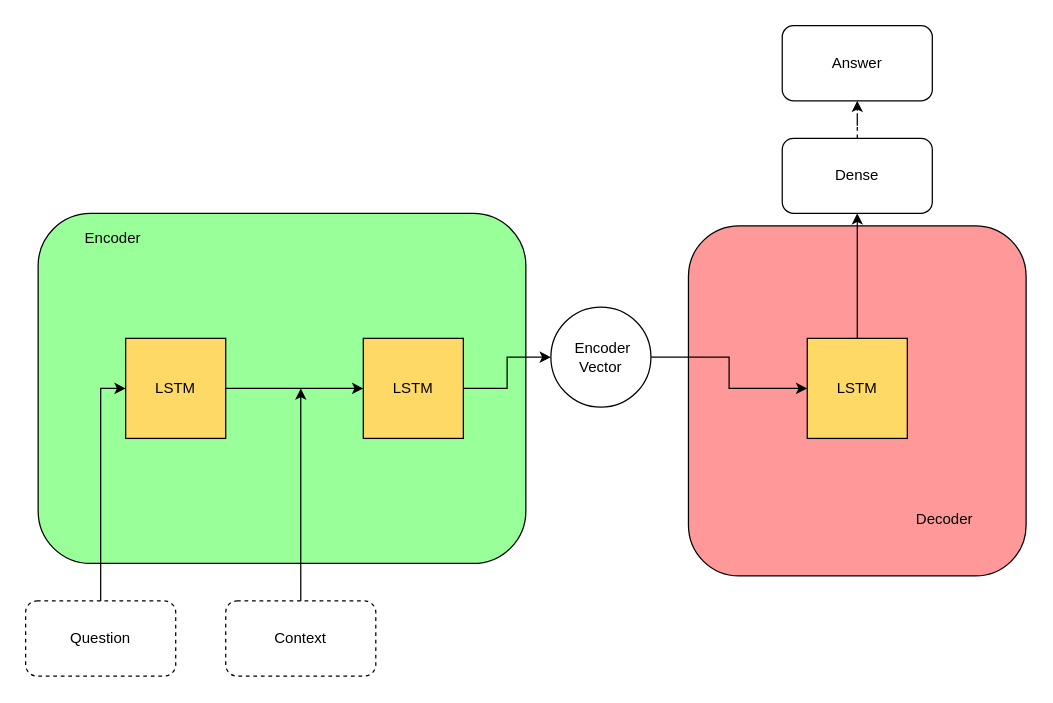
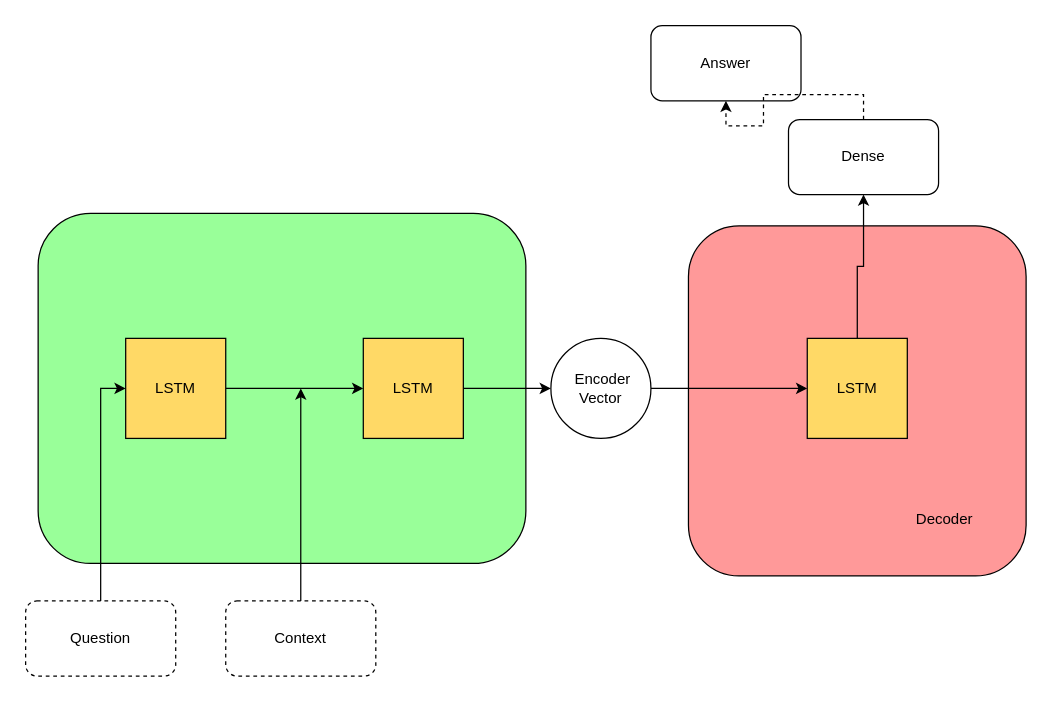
(857, 63) -> (726, 63)
(857, 176) -> (863, 157)
(113, 238) -> none
(601, 357) -> (601, 388)
